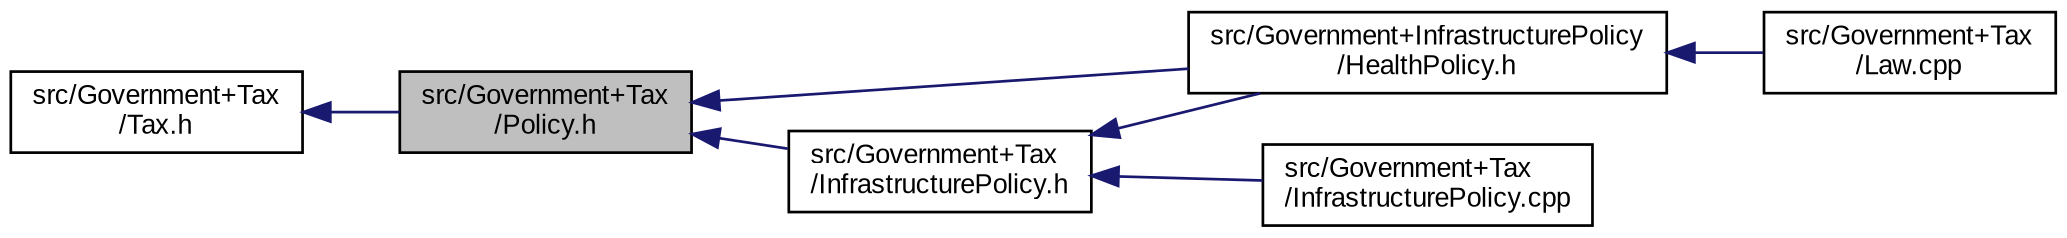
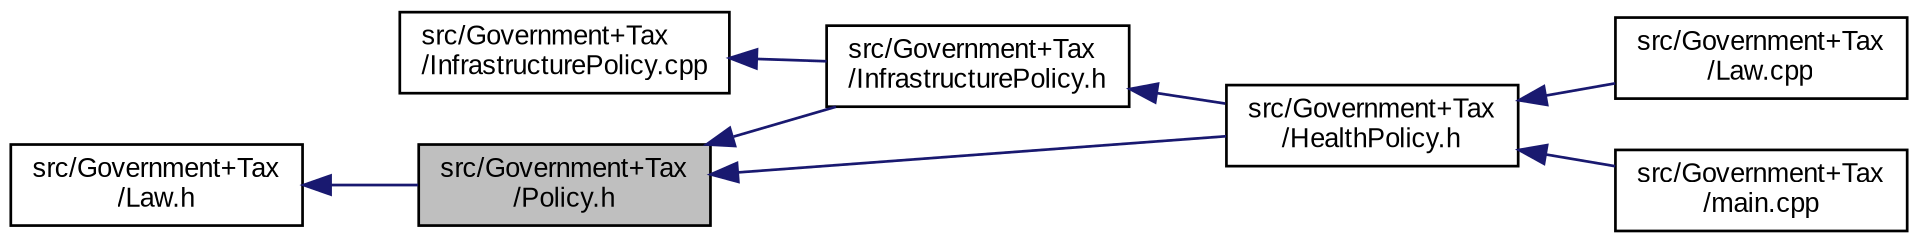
(1428, 53) -> (1372, 126)
(157, 112) -> (157, 185)
(1191, 178) -> (792, 60)
none -> (1761, 190)
